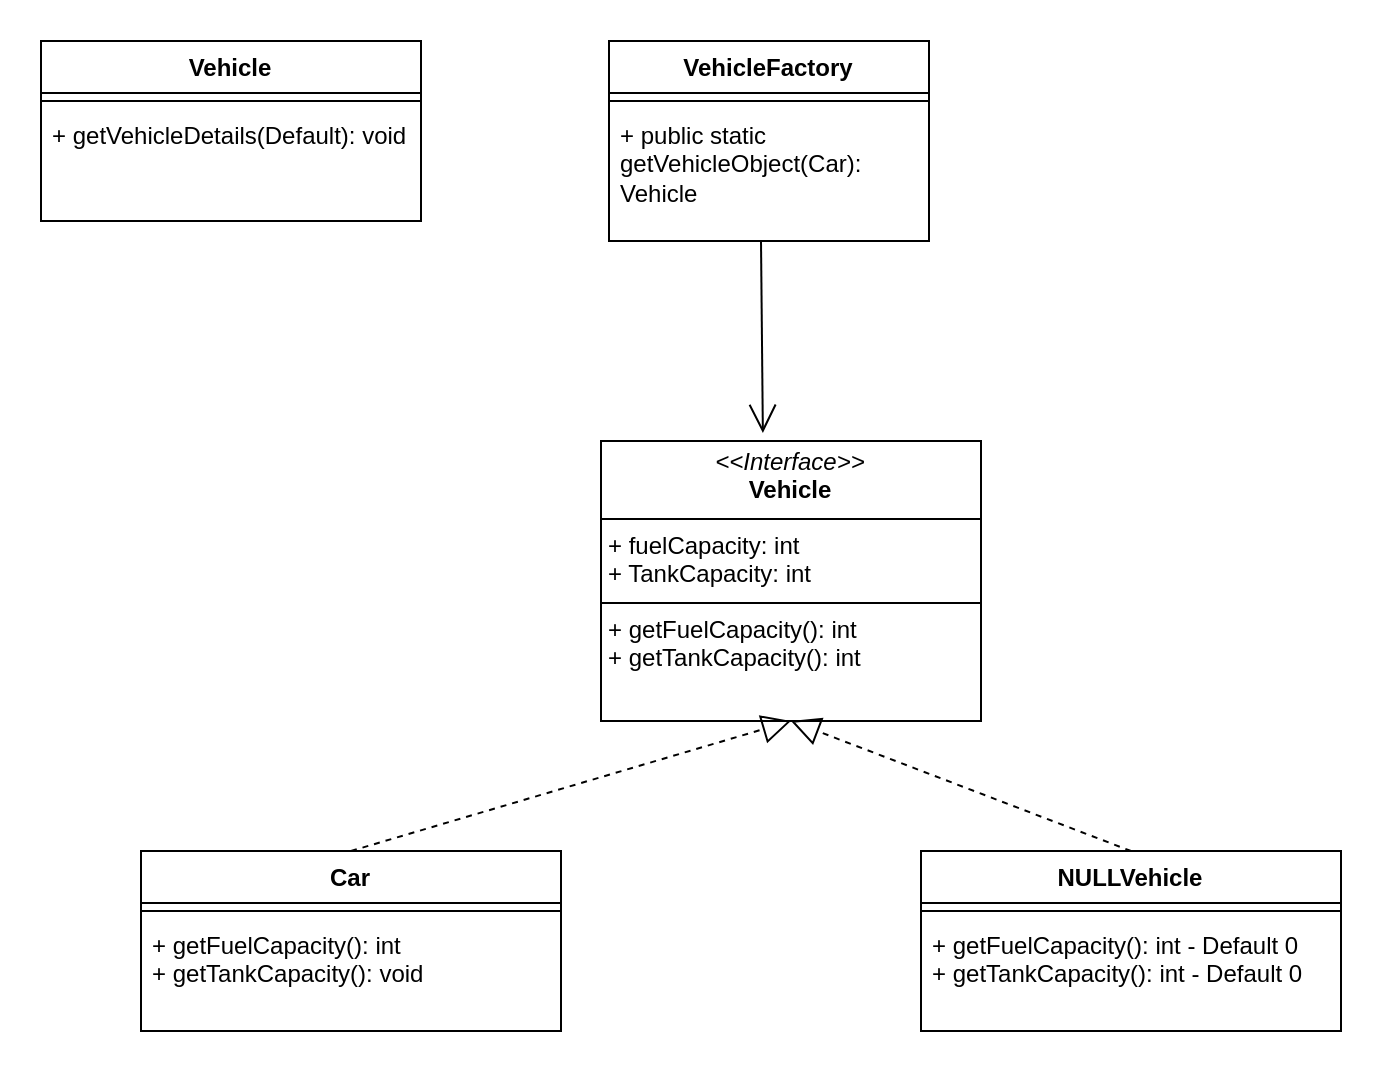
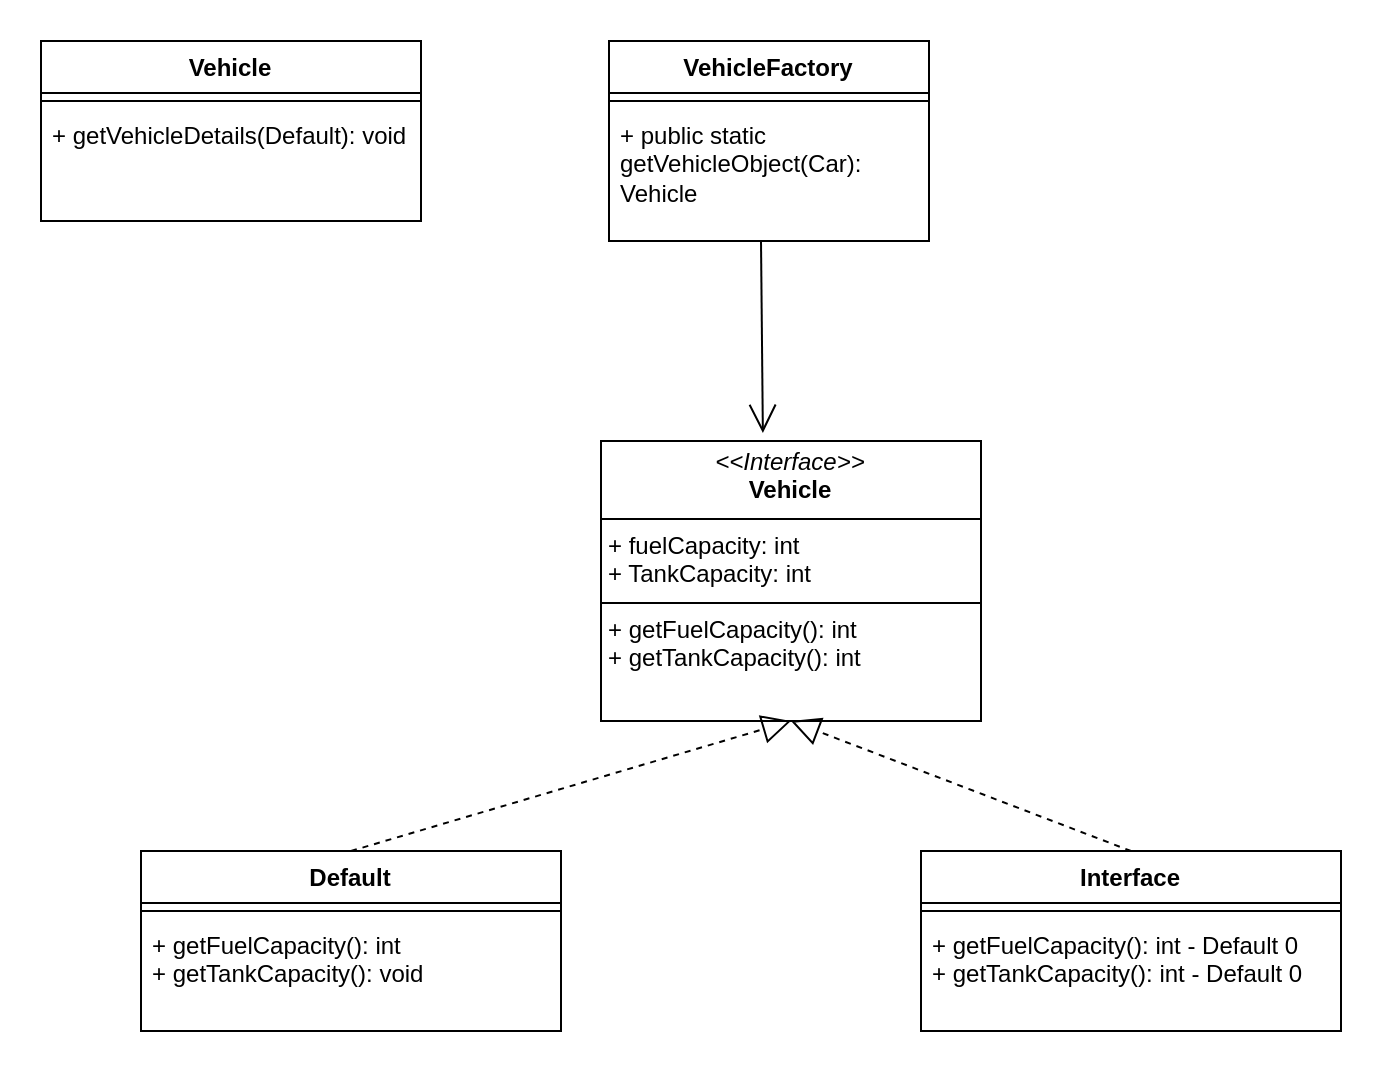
(351, 879) -> (351, 879)
(1131, 879) -> (1131, 879)
